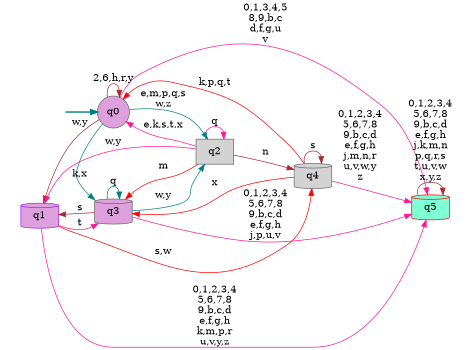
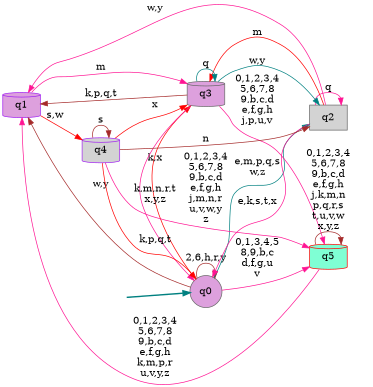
(82, 155) -> (154, 195)
(261, 161) -> (212, 145)
(313, 176) -> (101, 150)
none -> (140, 190)
(80, 208) -> (101, 94)
(80, 223) -> (101, 67)
(225, 347) -> (107, 363)
